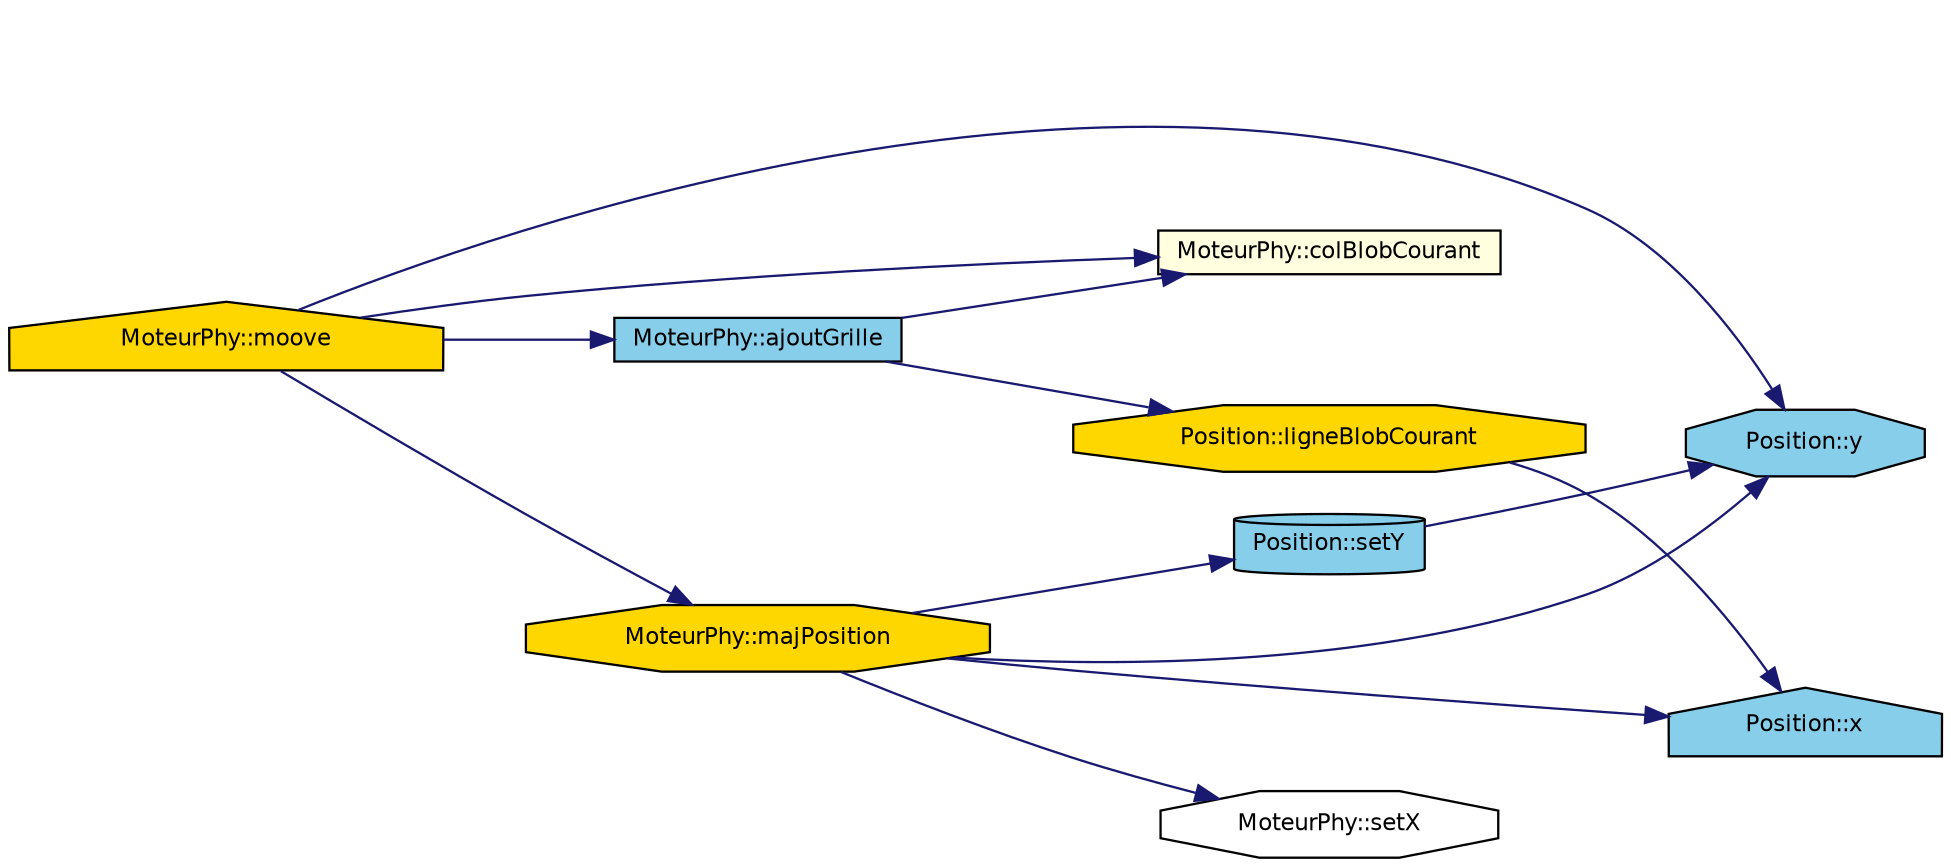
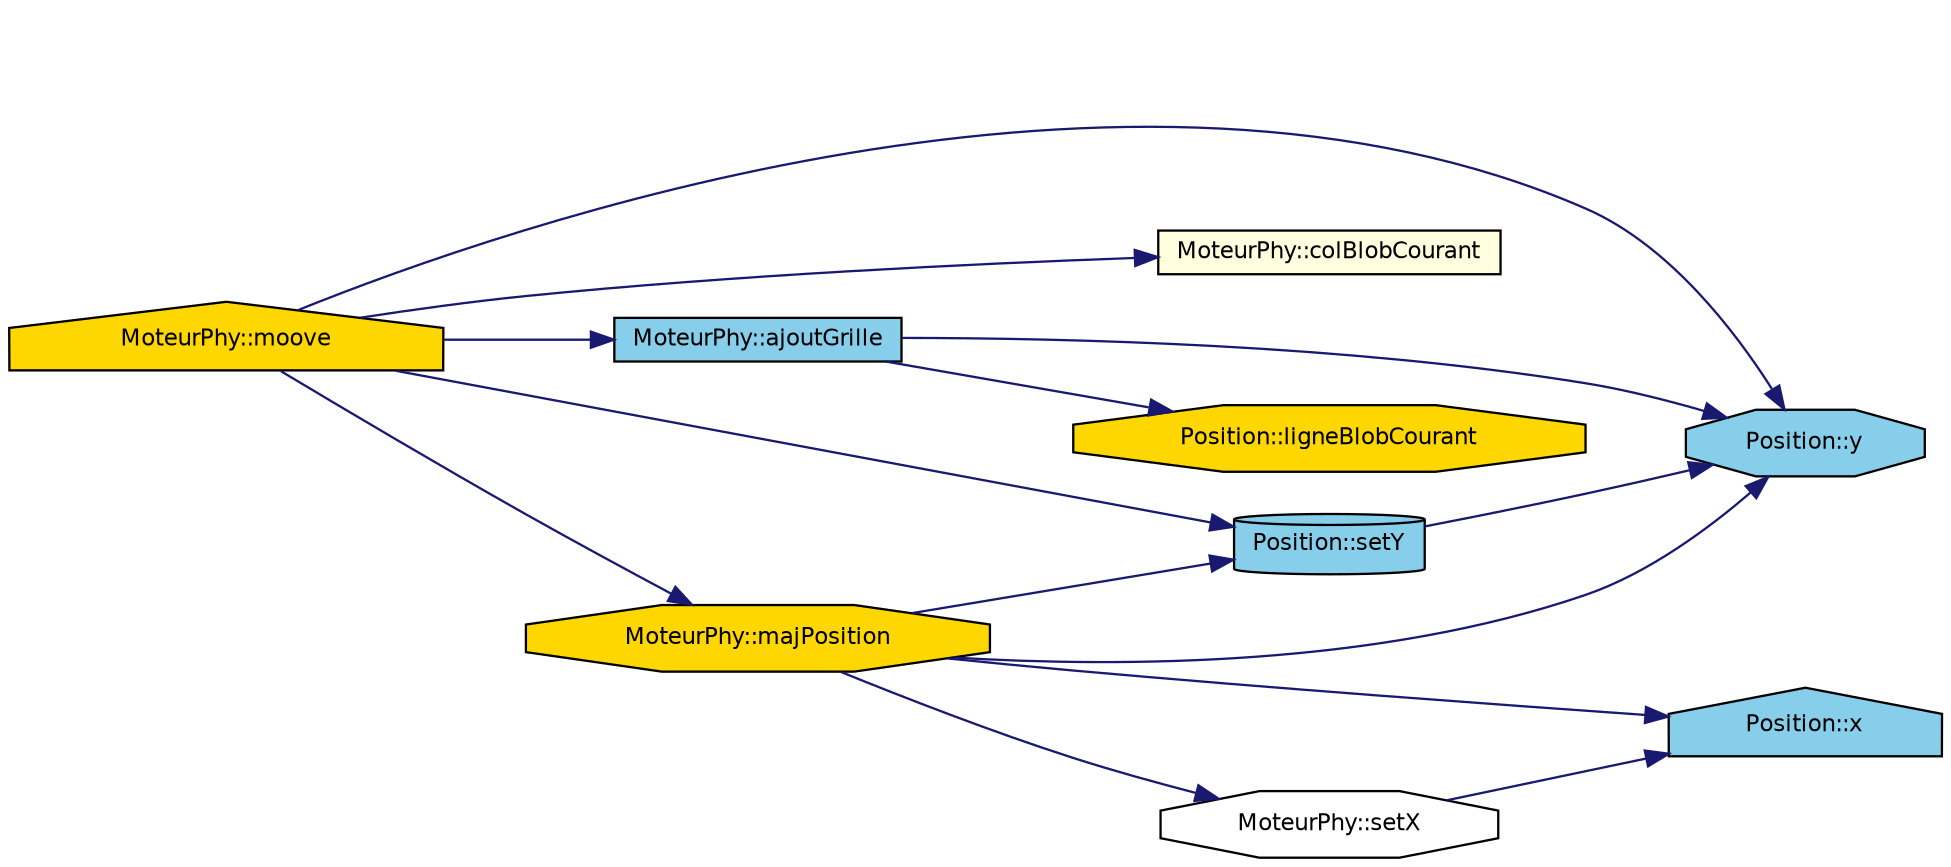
(1032, 298) -> (1306, 352)
none -> (803, 447)
(1656, 545) -> (1547, 779)
